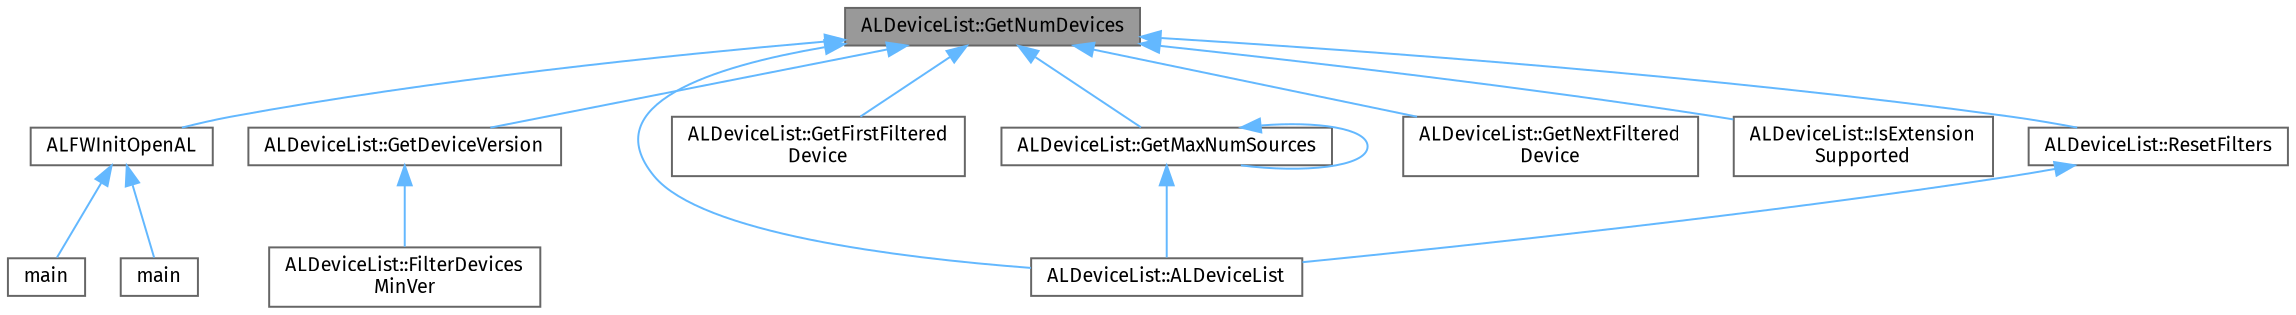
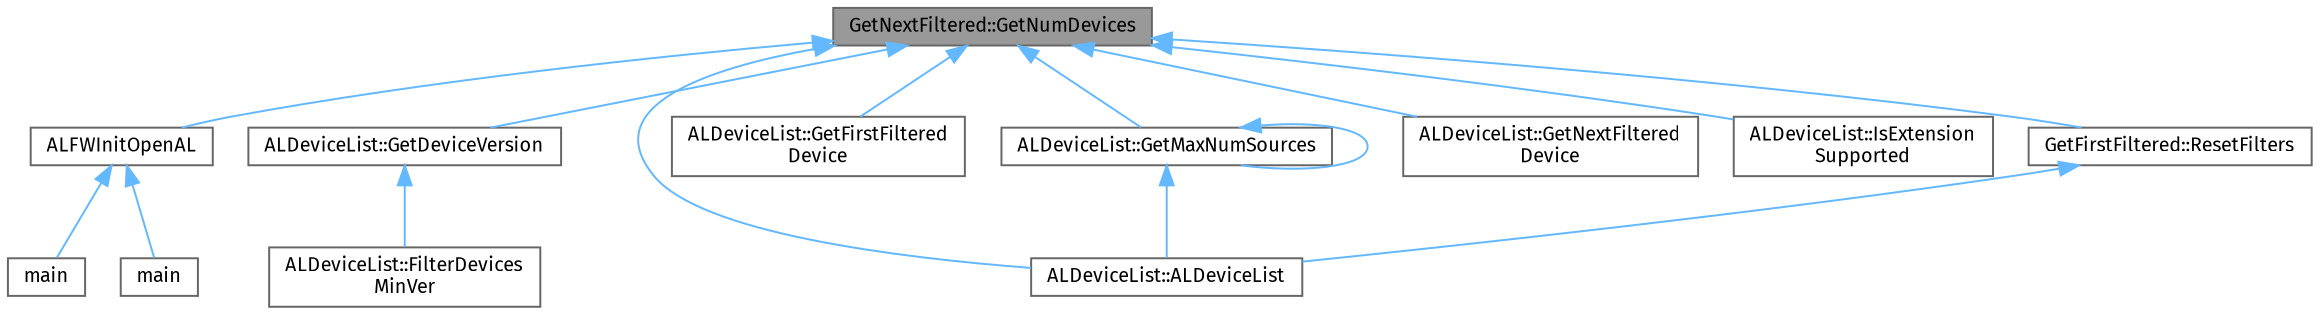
(993, 27) -> (993, 27)
(2158, 146) -> (2170, 146)
